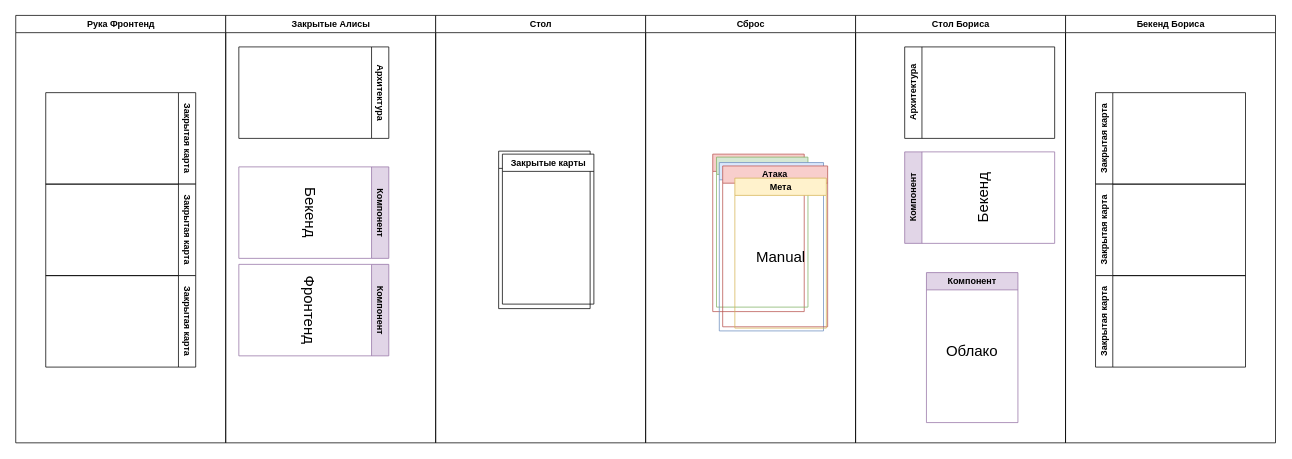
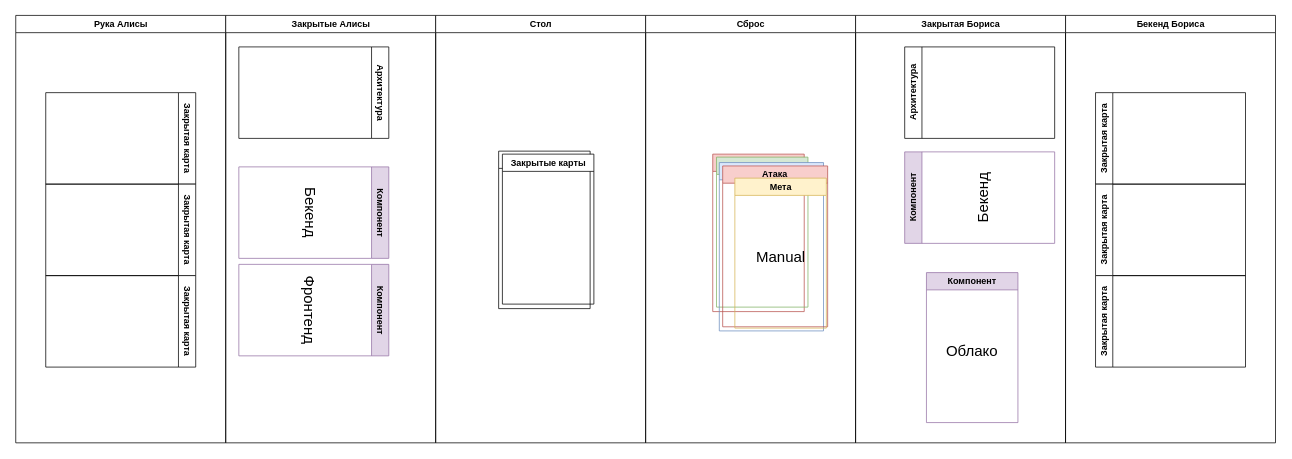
(121, 24) -> (121, 24)
(961, 24) -> (961, 24)
